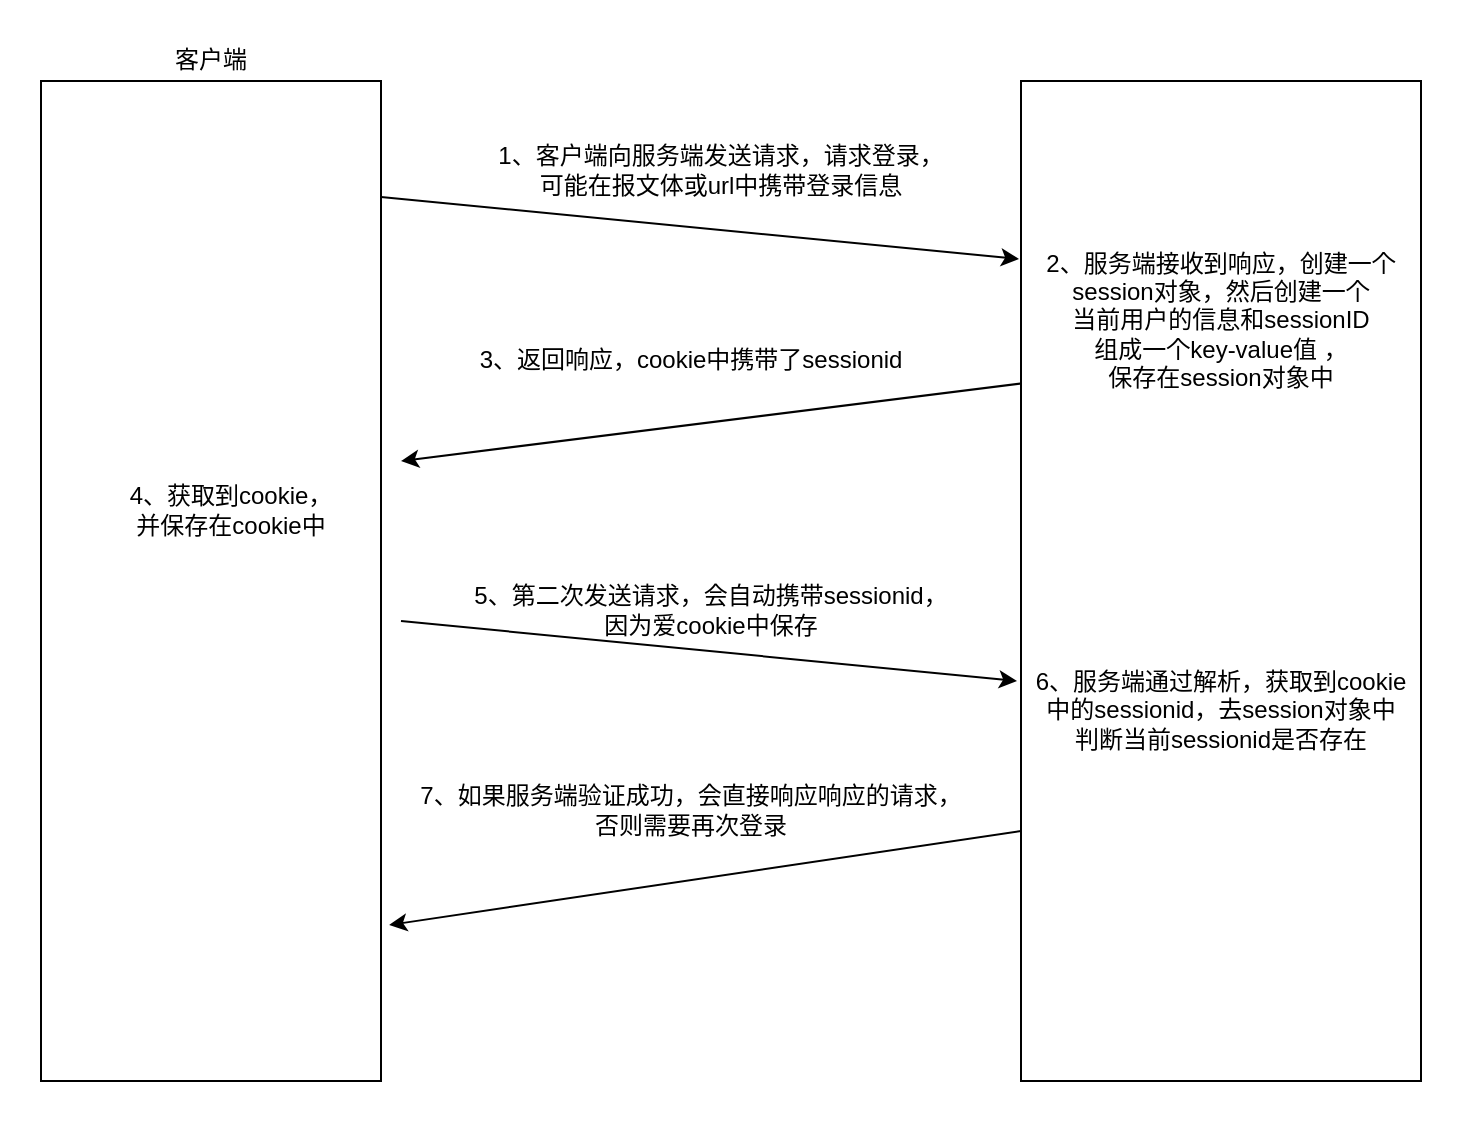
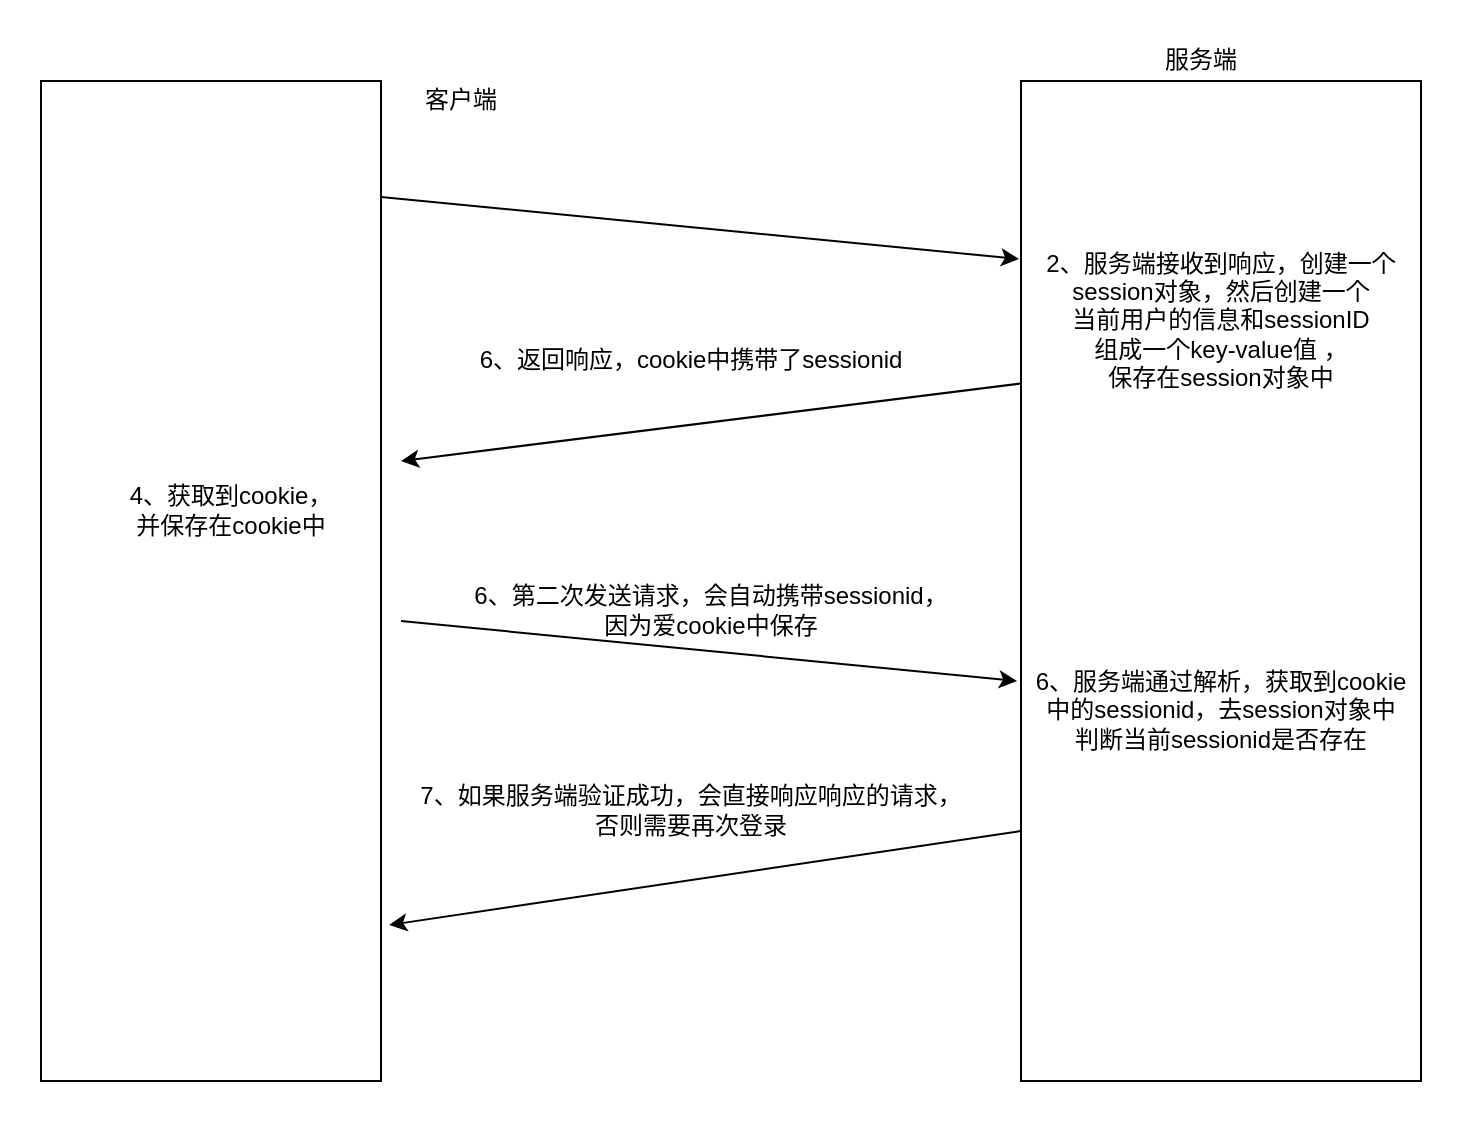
(211, 61) -> (461, 101)
none -> (1201, 61)
(721, 171) -> none
(692, 361) -> (692, 361)
(712, 611) -> (712, 611)
